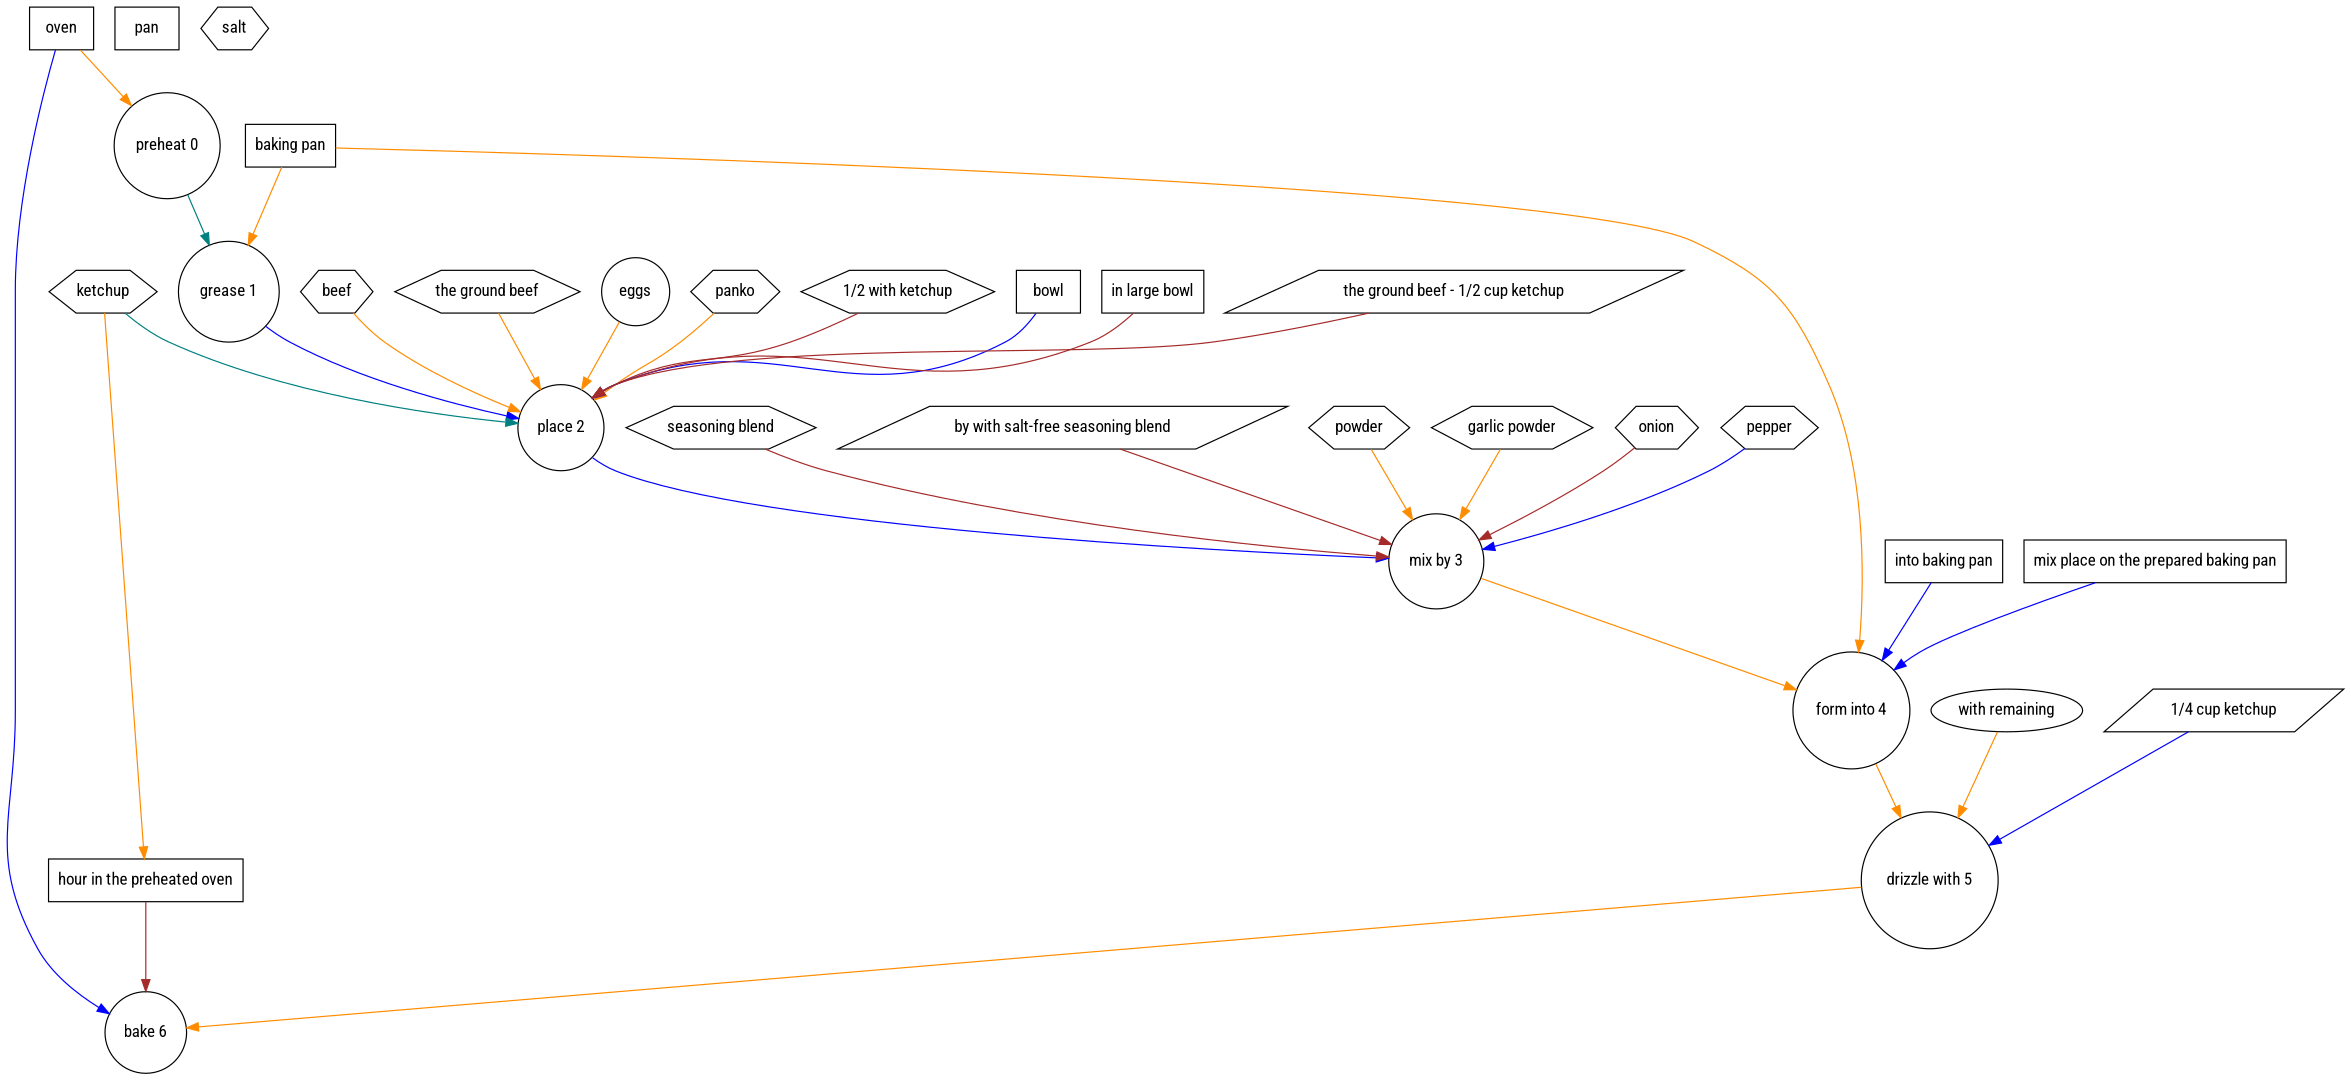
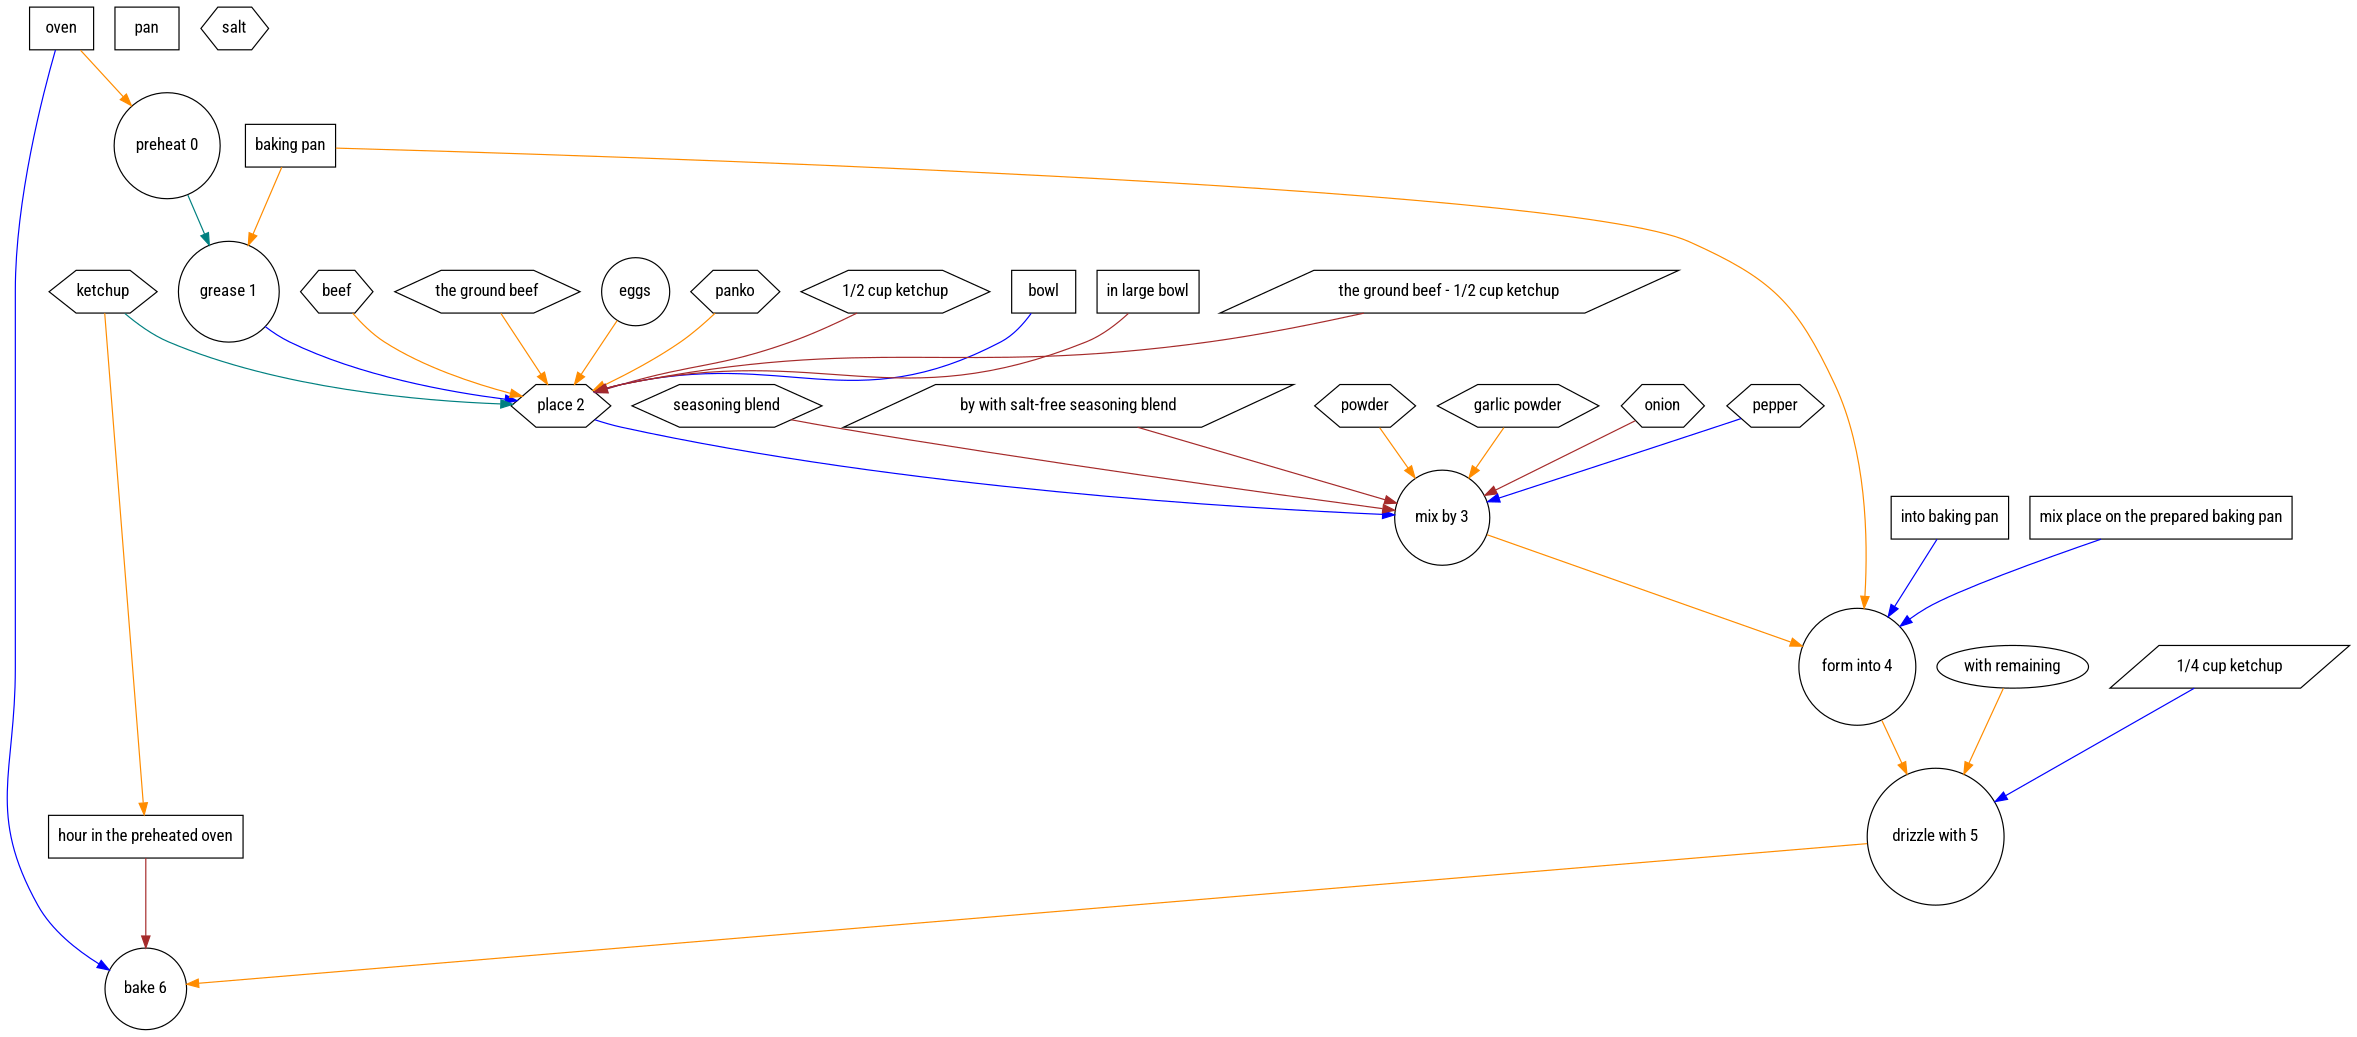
(898, 292) -> (895, 292)
(561, 428) -> (561, 406)
